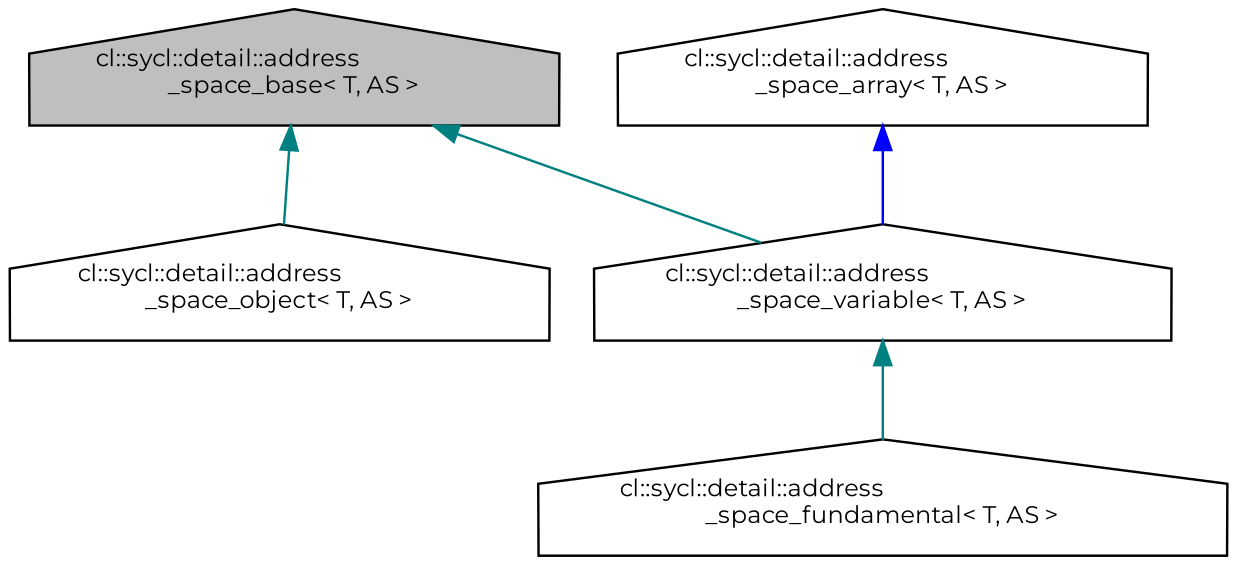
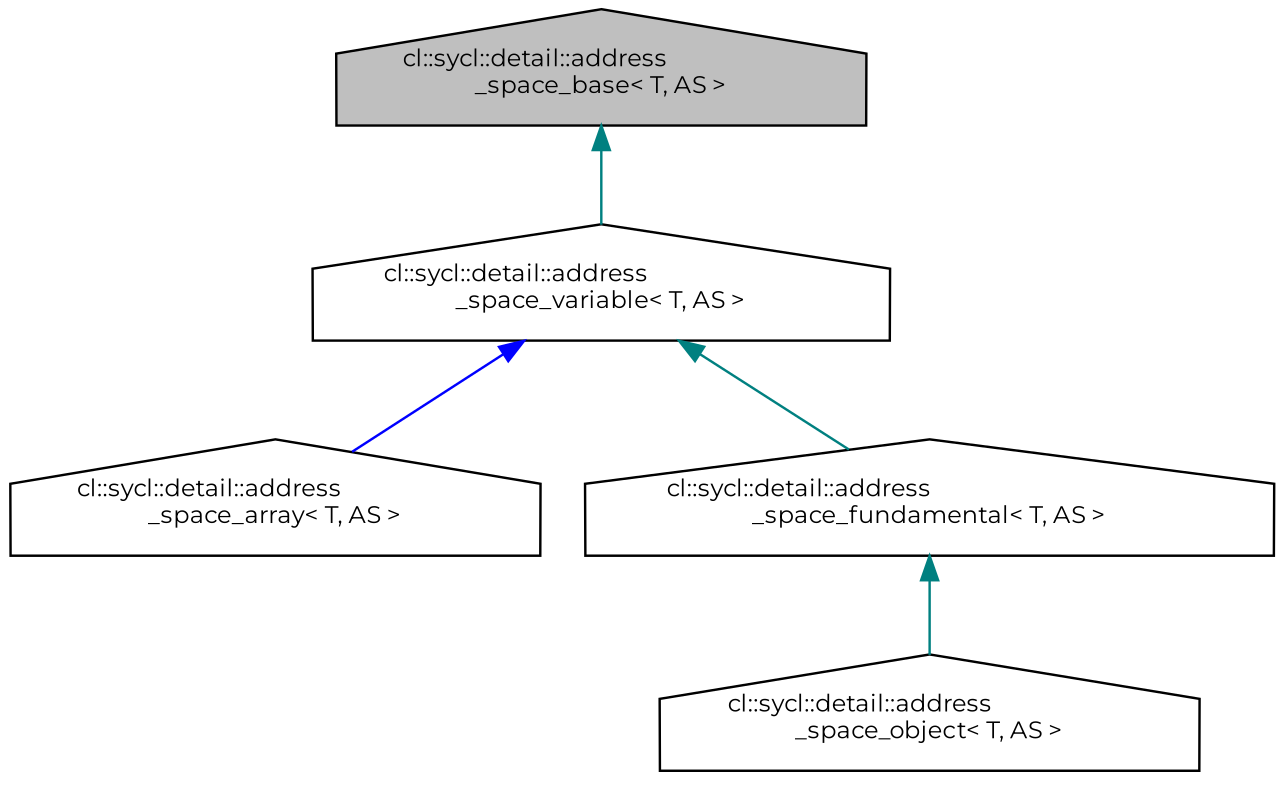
(287, 187) -> (930, 618)
(883, 188) -> (428, 403)
